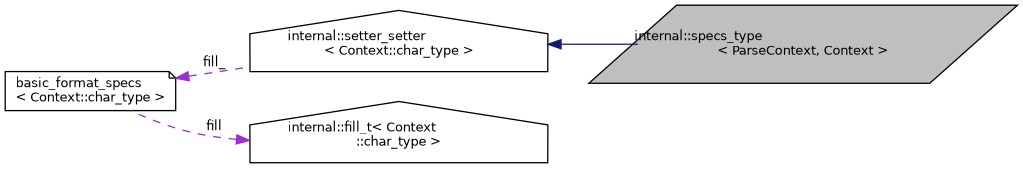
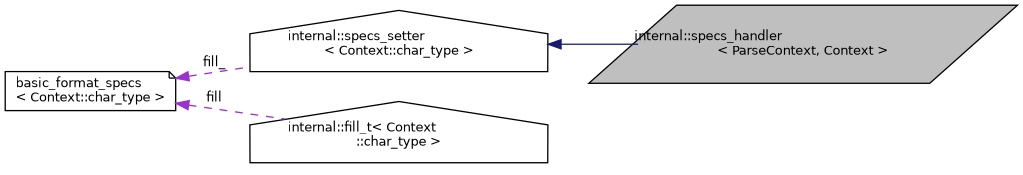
(399, 44) -> (399, 44)
(803, 44) -> (803, 44)
(182, 130) -> (237, 112)
